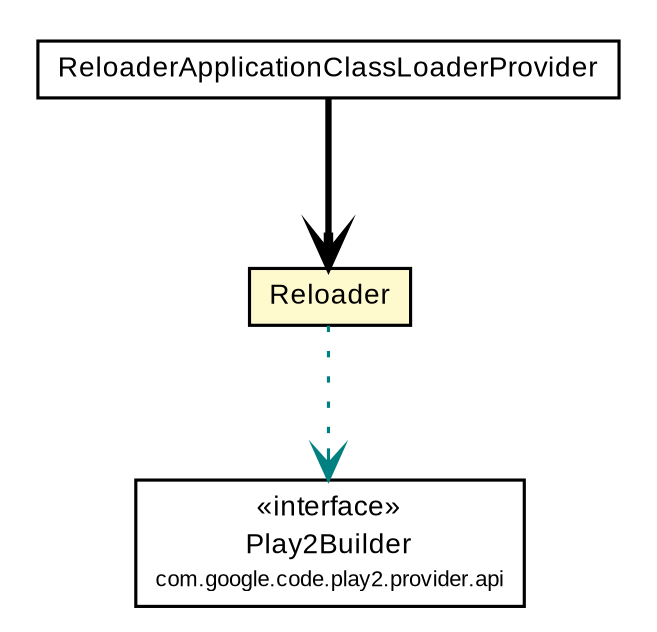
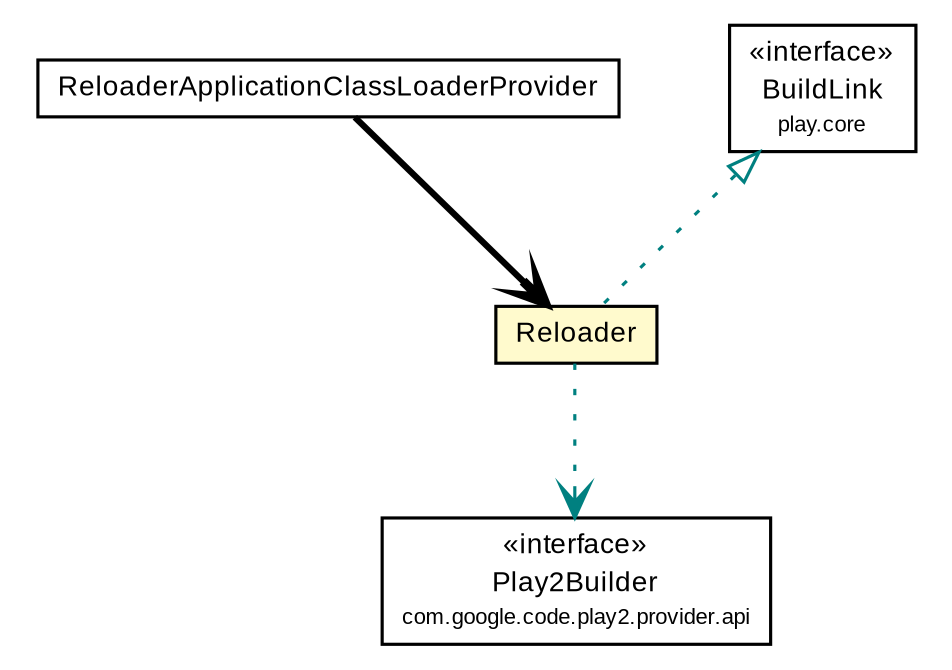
none -> (821, 88)
